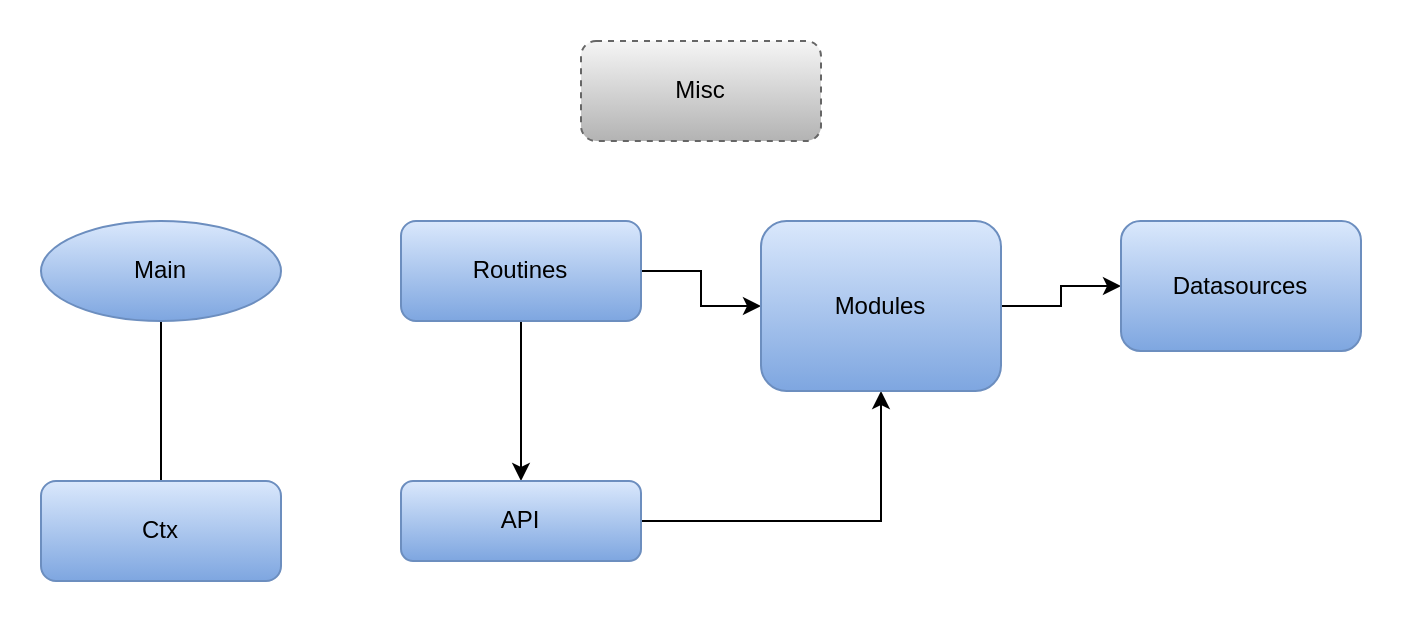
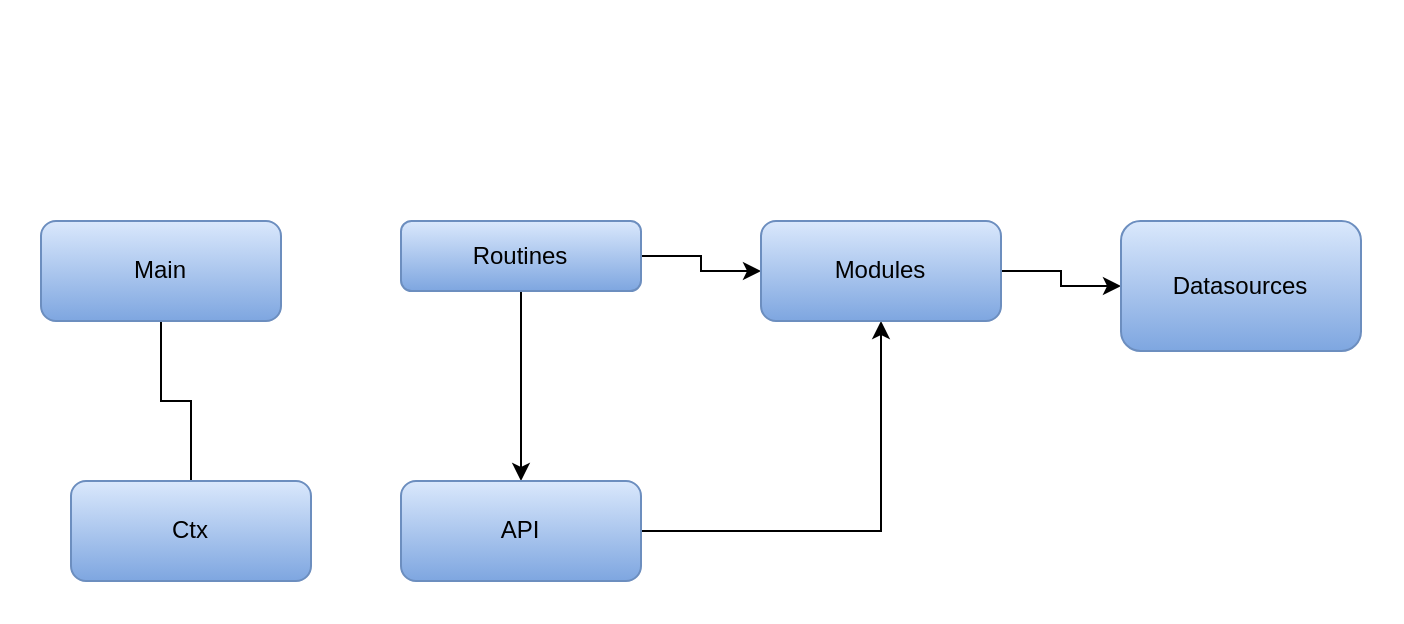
(701, 91) -> none
(161, 271) -> (161, 271)
(521, 271) -> (521, 256)
(881, 306) -> (881, 271)
(521, 521) -> (521, 531)
(161, 531) -> (191, 531)
